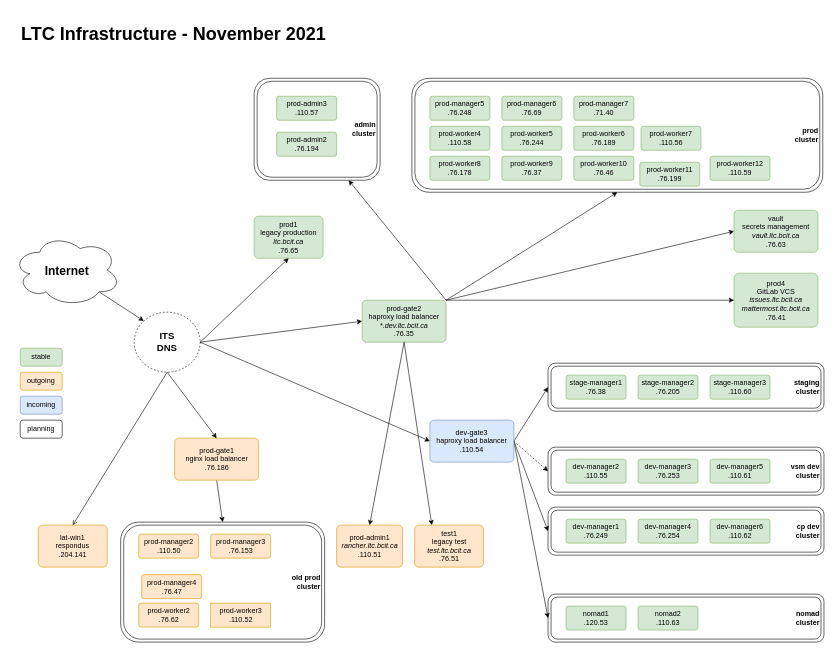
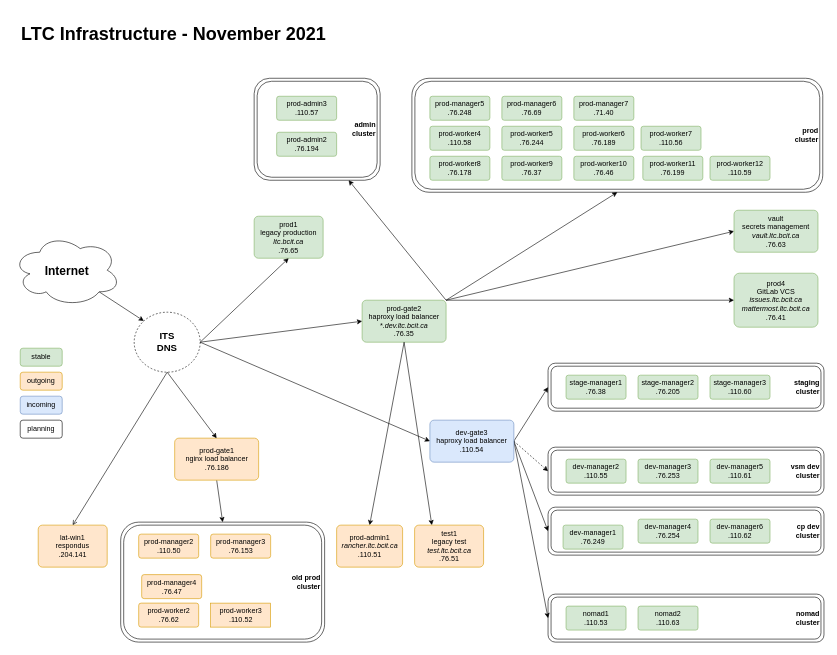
(670, 174) -> (673, 168)
(596, 531) -> (593, 537)
(596, 618) -> (596, 618)
